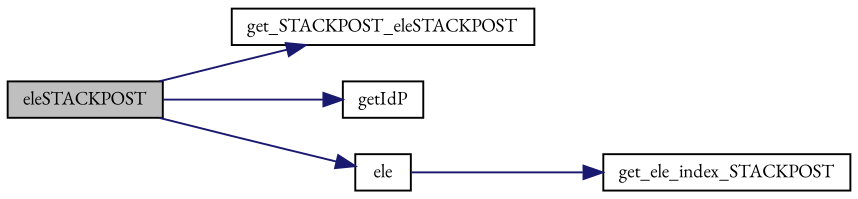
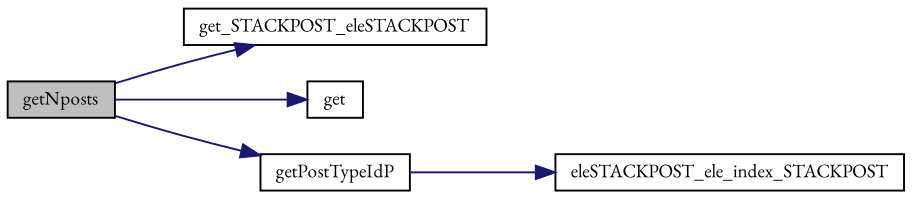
(85, 100) -> (61, 100)
(383, 100) -> (335, 100)
(383, 172) -> (335, 172)
(727, 172) -> (730, 172)
